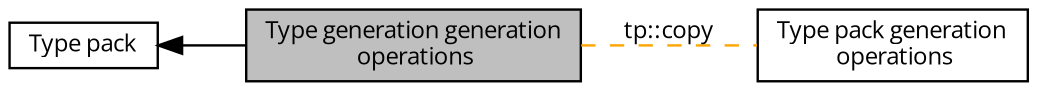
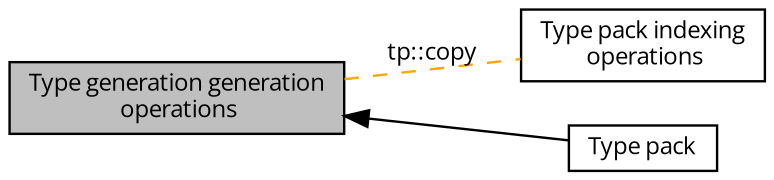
(214, 45) -> (469, 130)
(893, 45) -> (643, 45)
